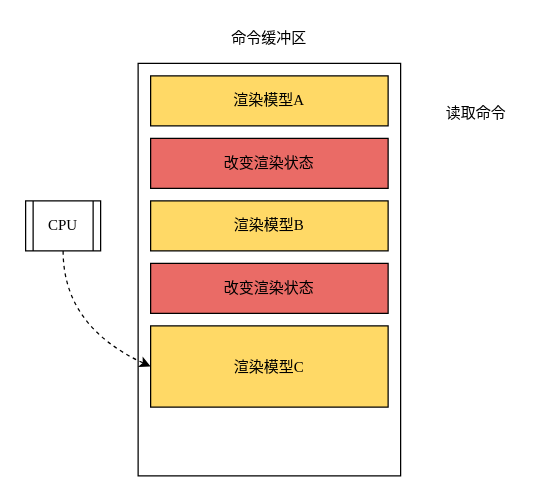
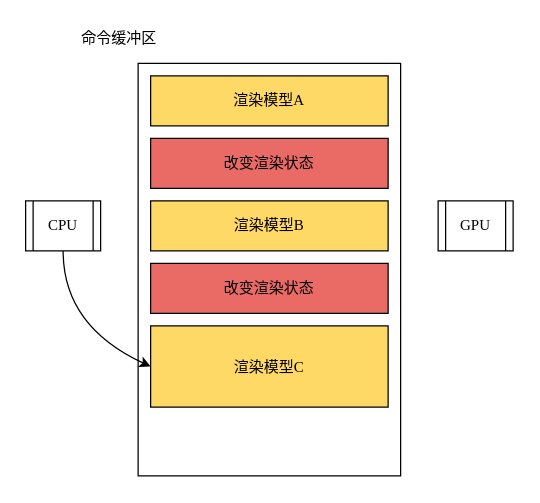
(269, 38) -> (119, 38)
(476, 113) -> none
none -> (476, 226)
(85, 318) -> (85, 318)
